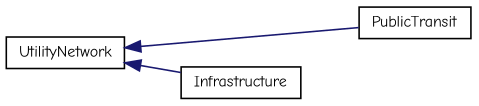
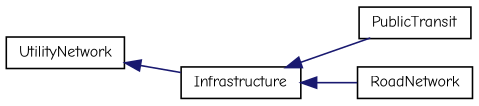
(250, 37) -> (336, 50)
none -> (415, 83)
